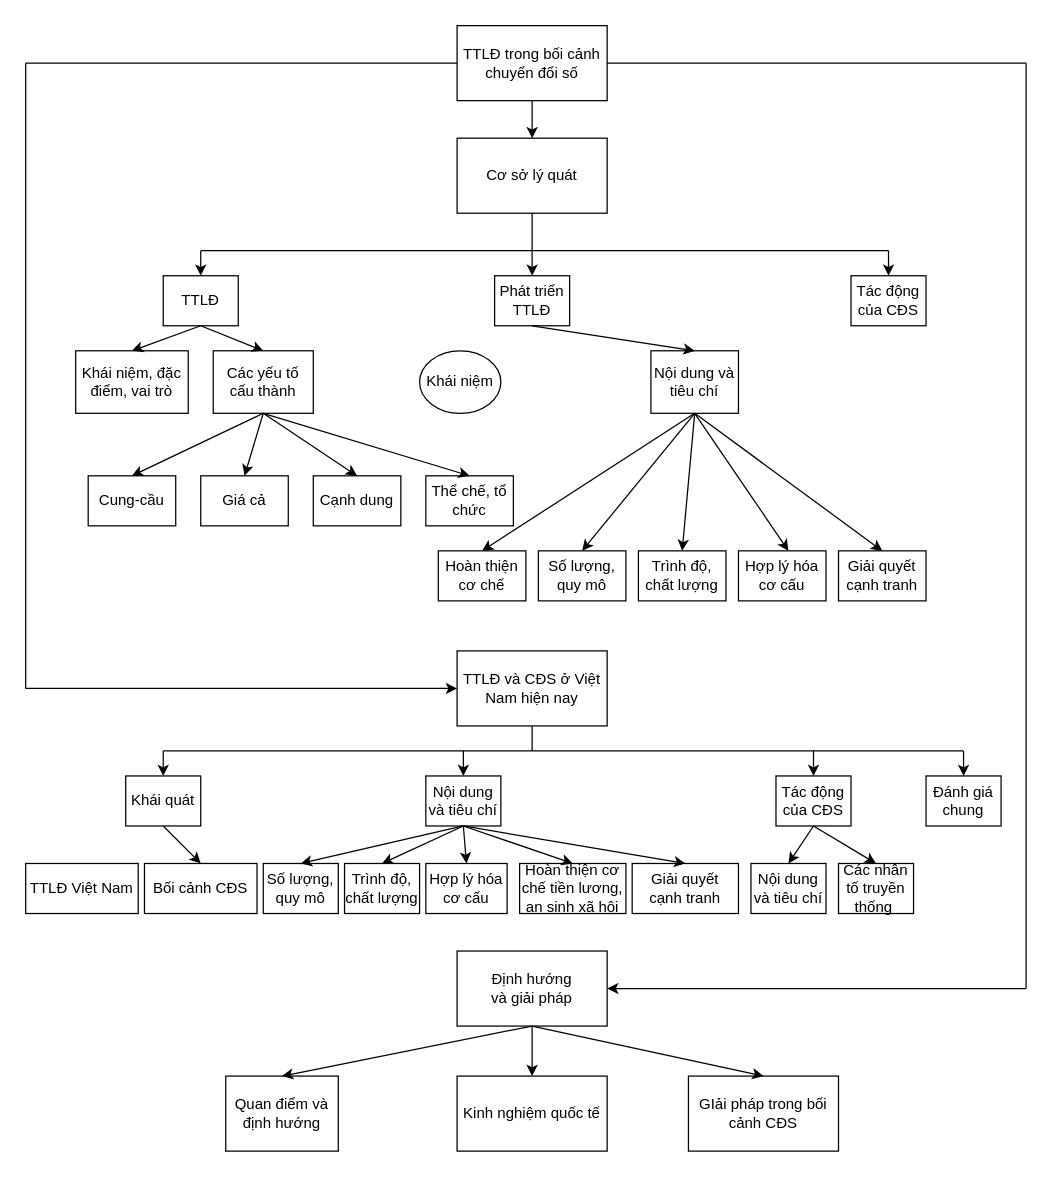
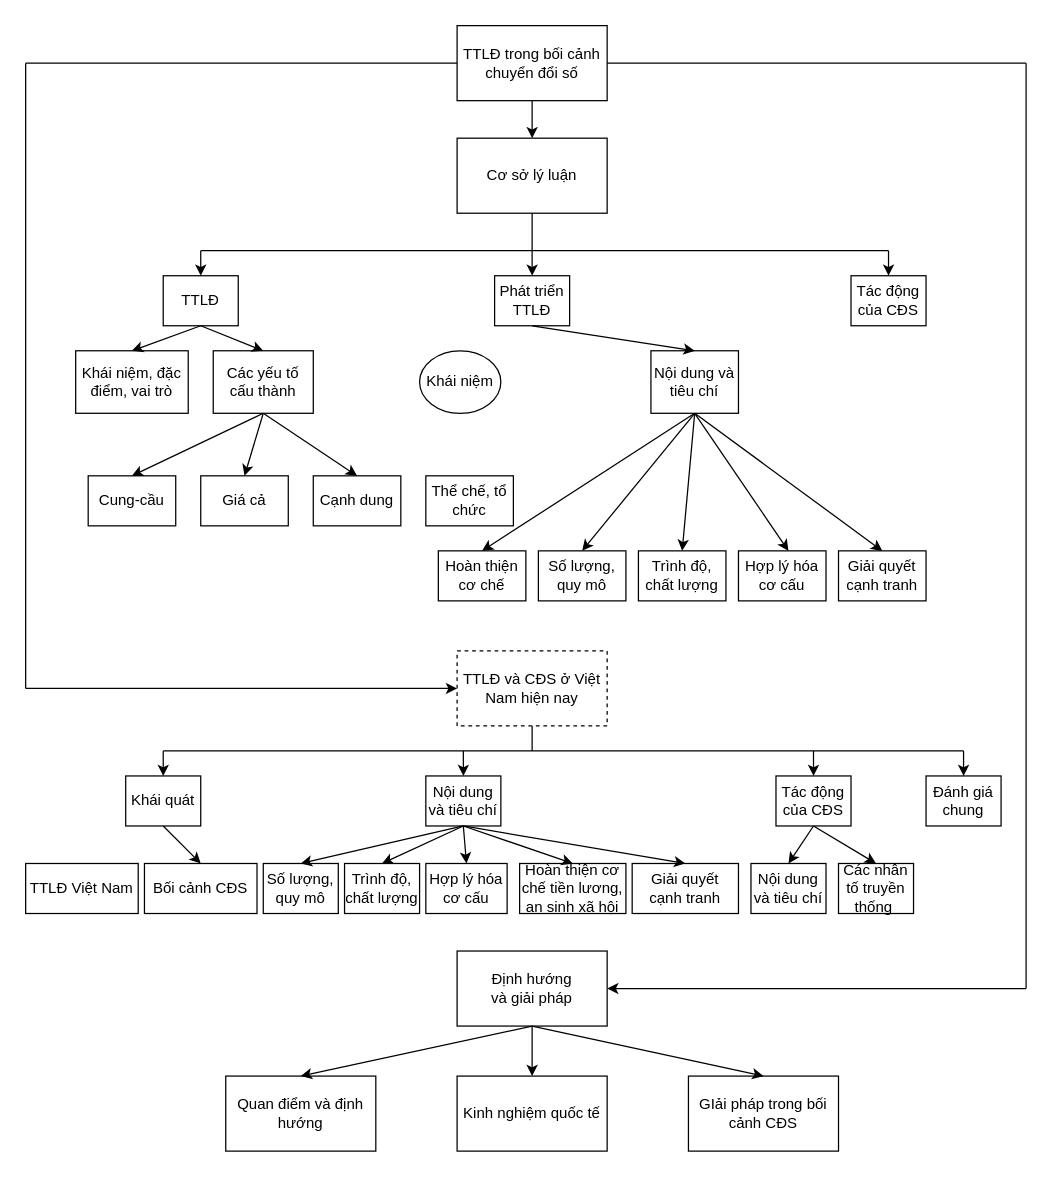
(532, 176) -> (532, 176)
(365, 444) -> none
(532, 688) -> (532, 688)
(282, 1113) -> (301, 1113)
